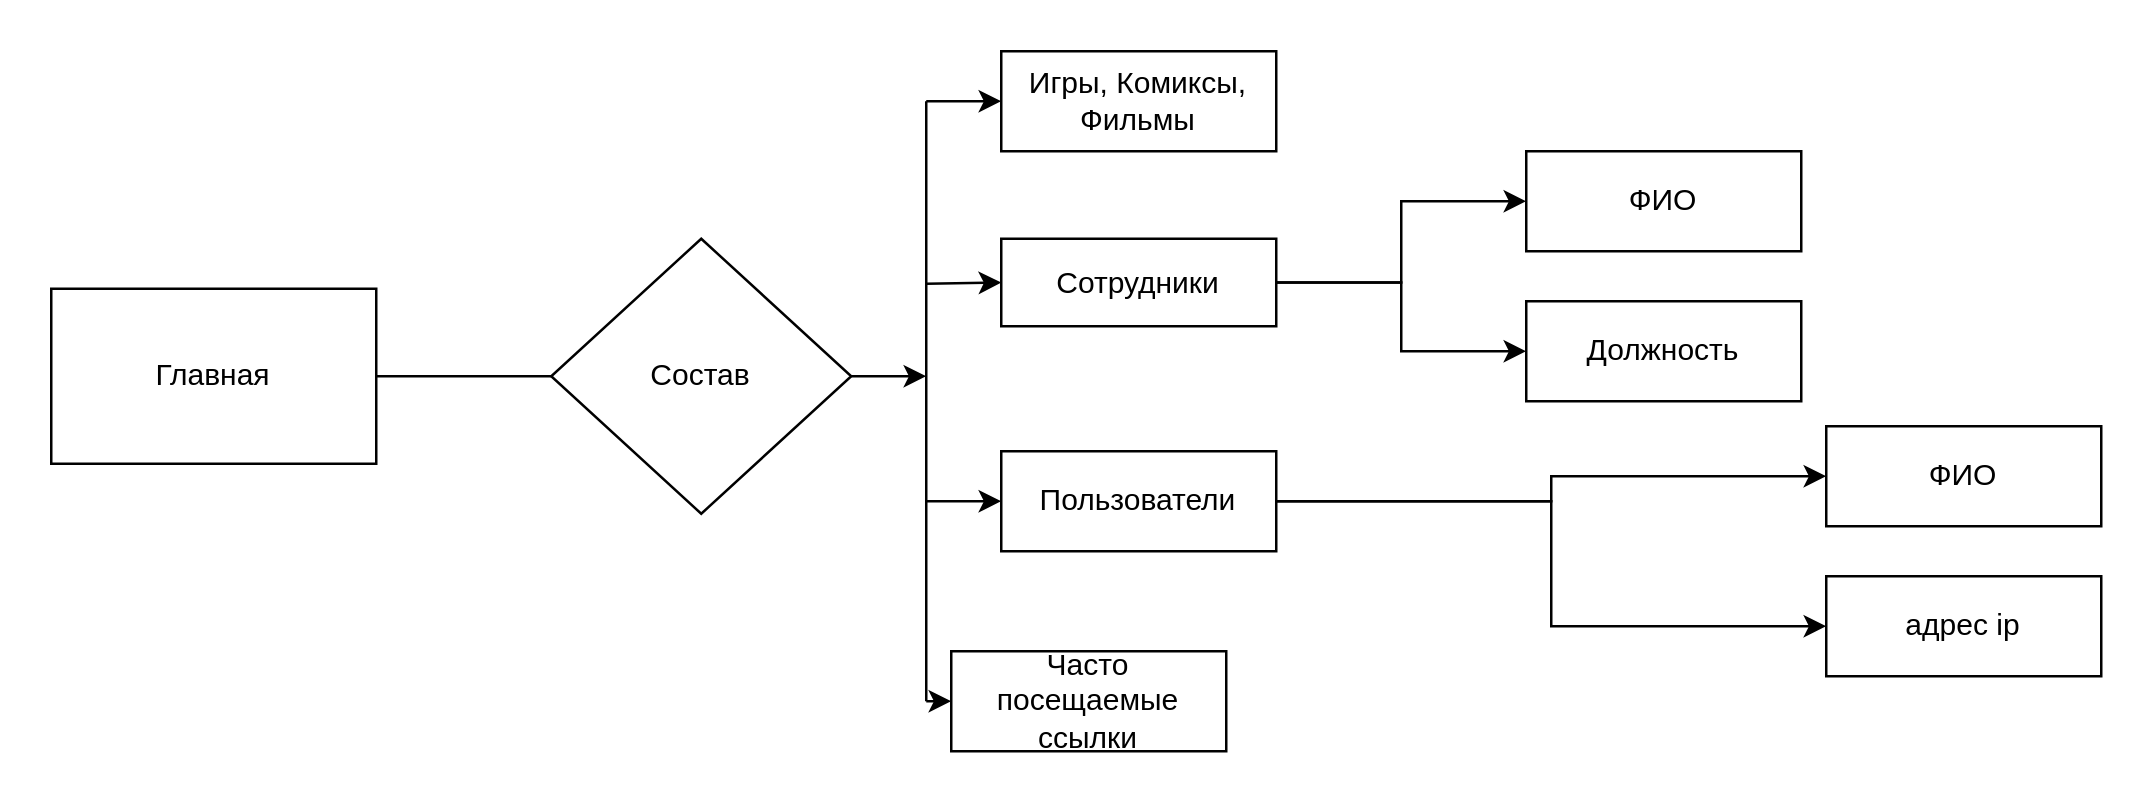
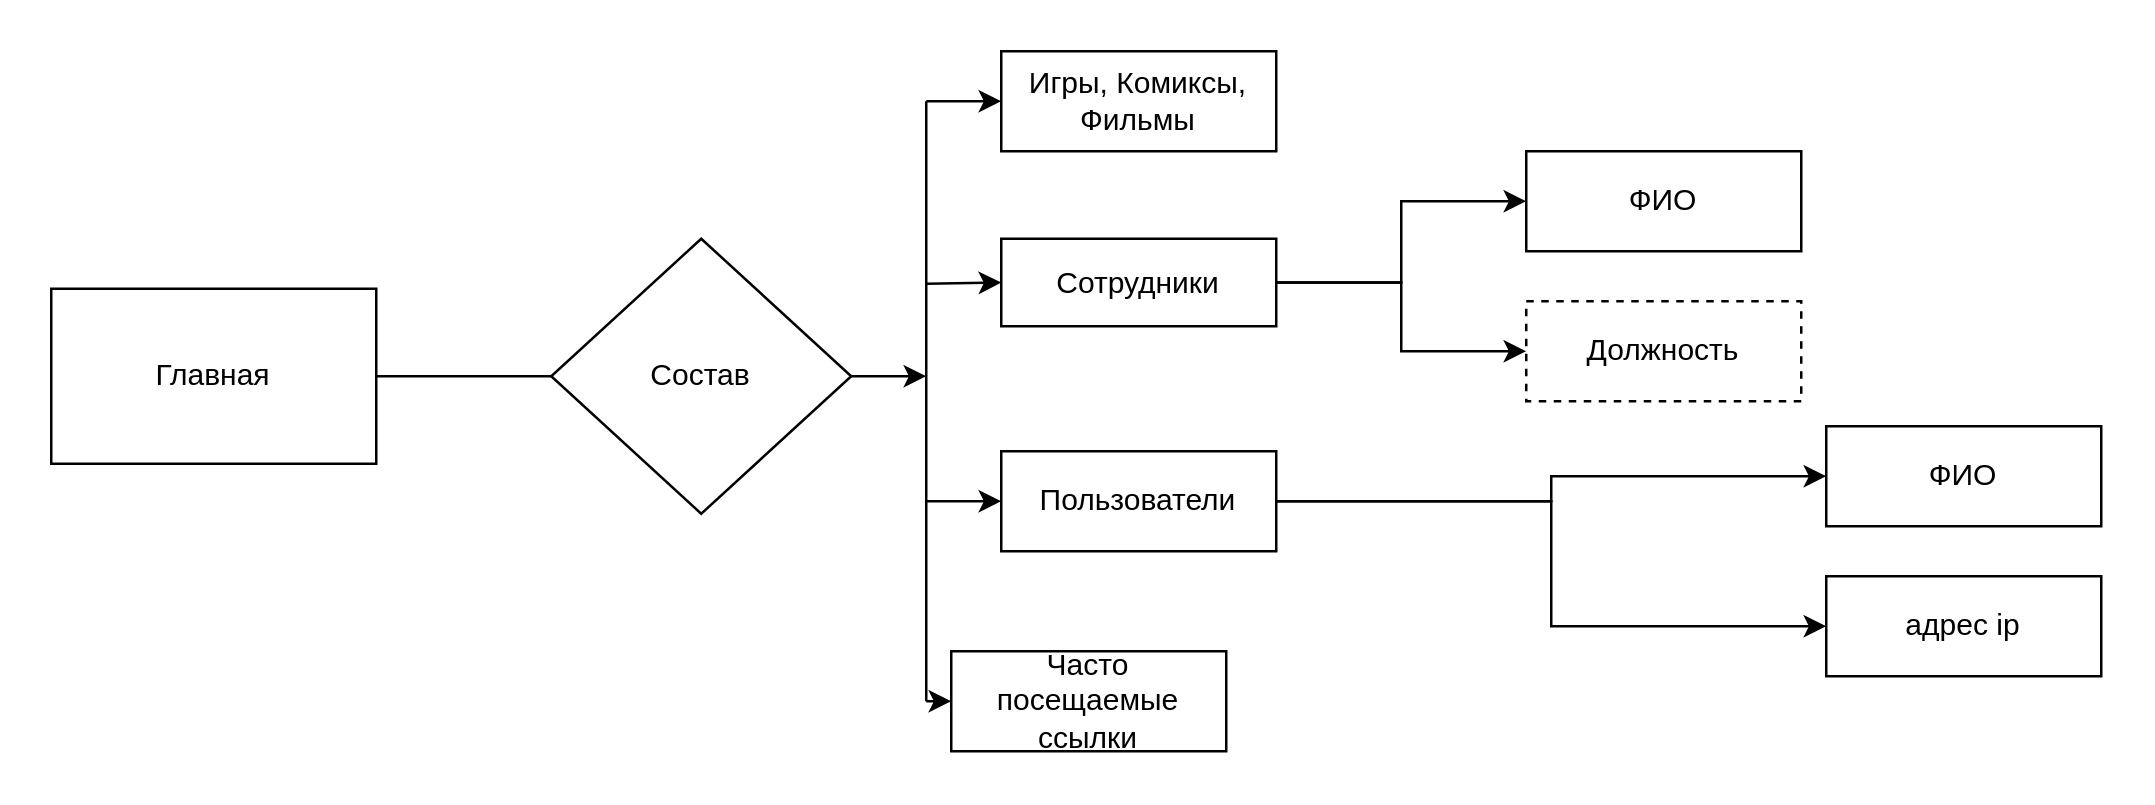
(1664, 351) -> (1664, 351)
